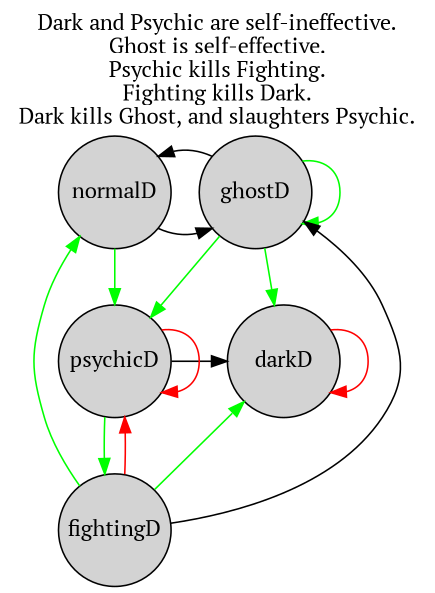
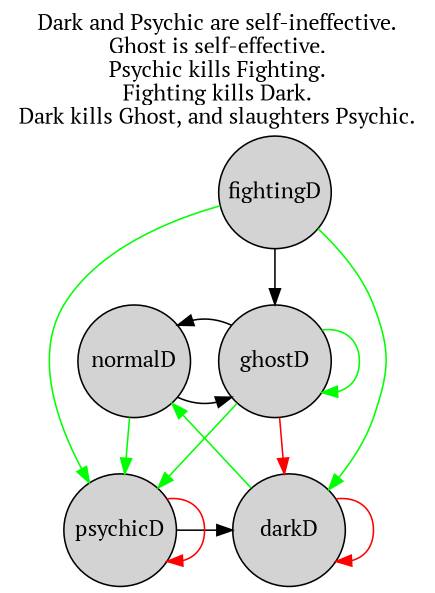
(268, 269) -> (281, 438)
(34, 369) -> (217, 452)
(104, 438) -> none
(125, 454) -> (69, 298)
